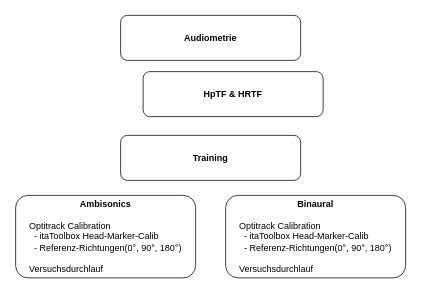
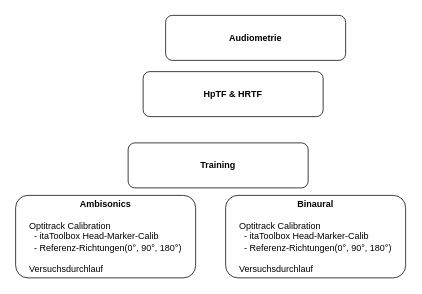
(210, 38) -> (255, 38)
(210, 158) -> (218, 165)
